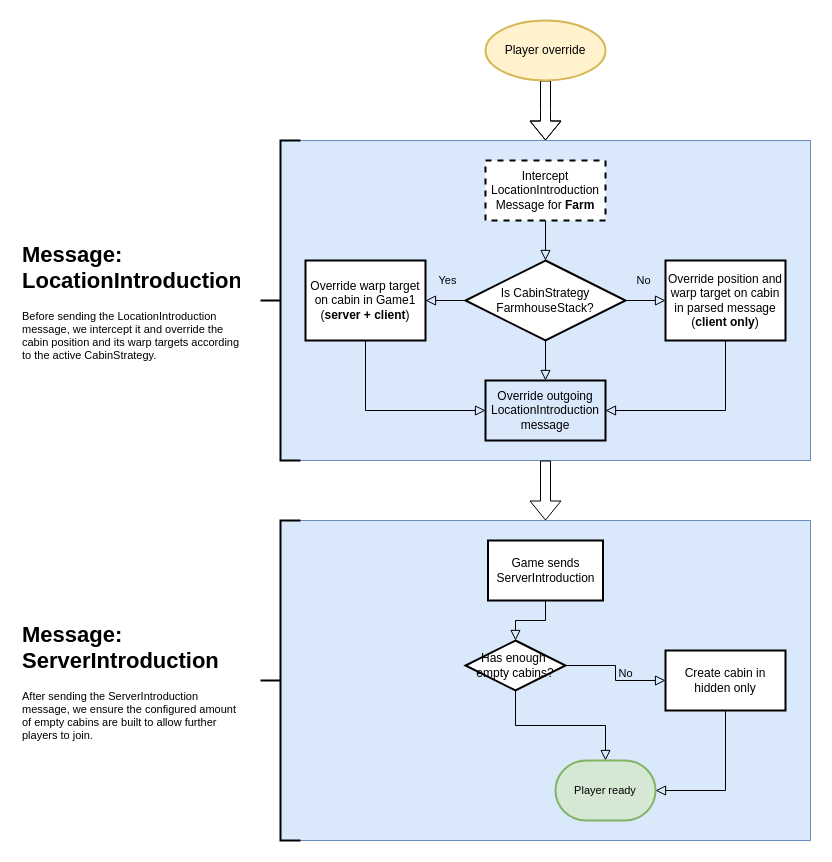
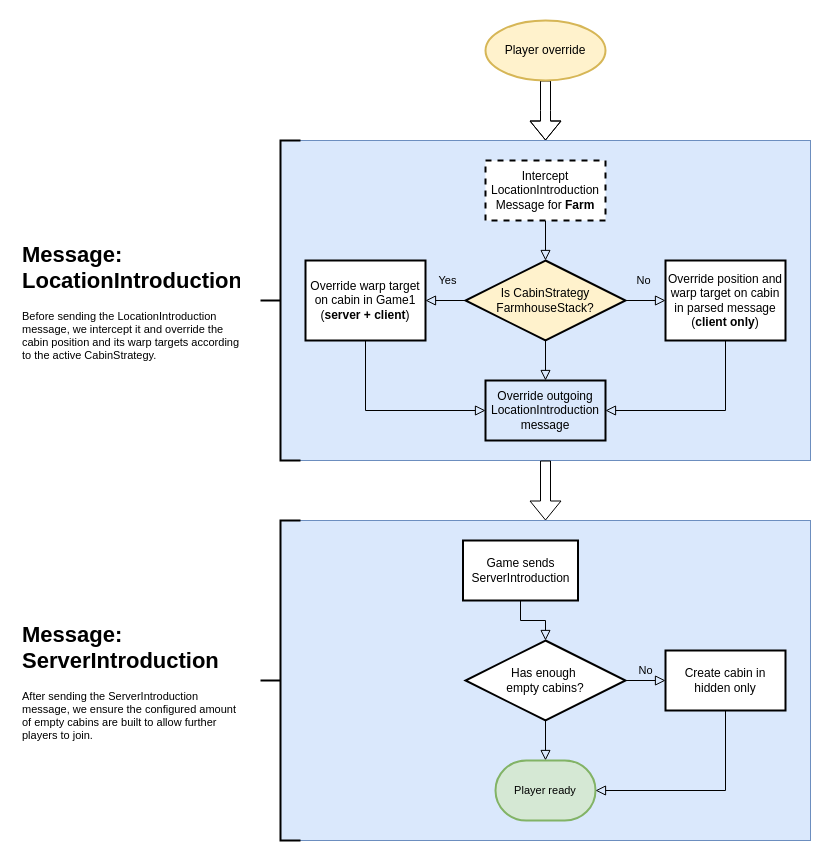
(546, 301) -> (546, 301)
(546, 571) -> (521, 571)
(516, 666) -> (546, 681)
(606, 791) -> (546, 791)
